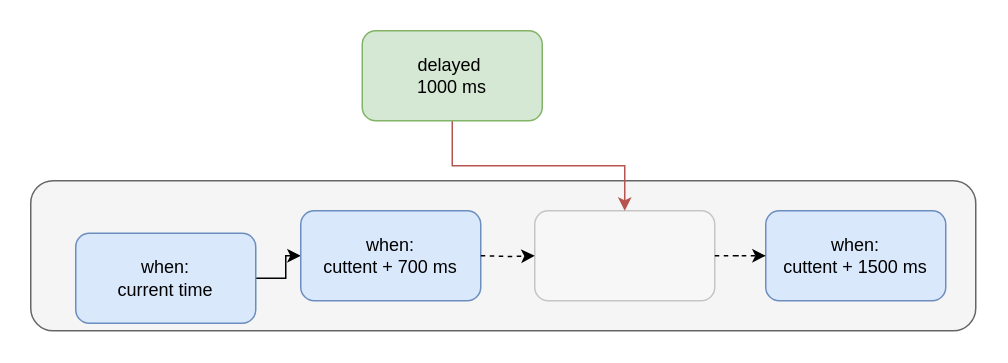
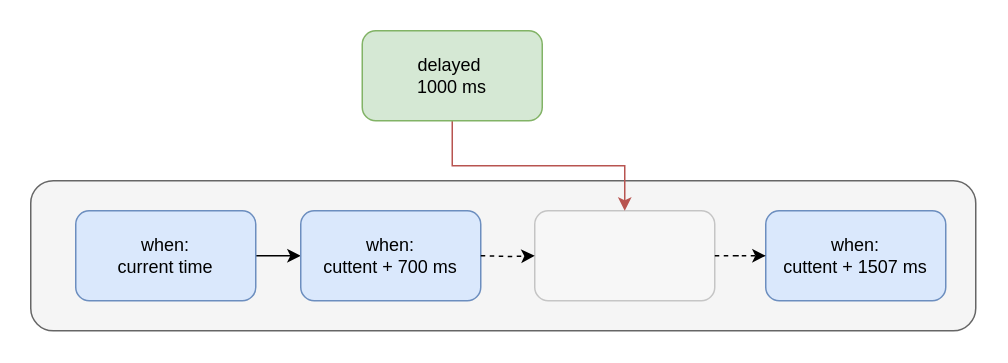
(856, 256) -> (856, 256)
(166, 278) -> (166, 256)
